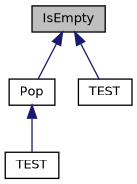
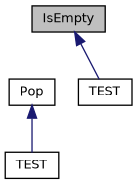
(47, 62) -> none
